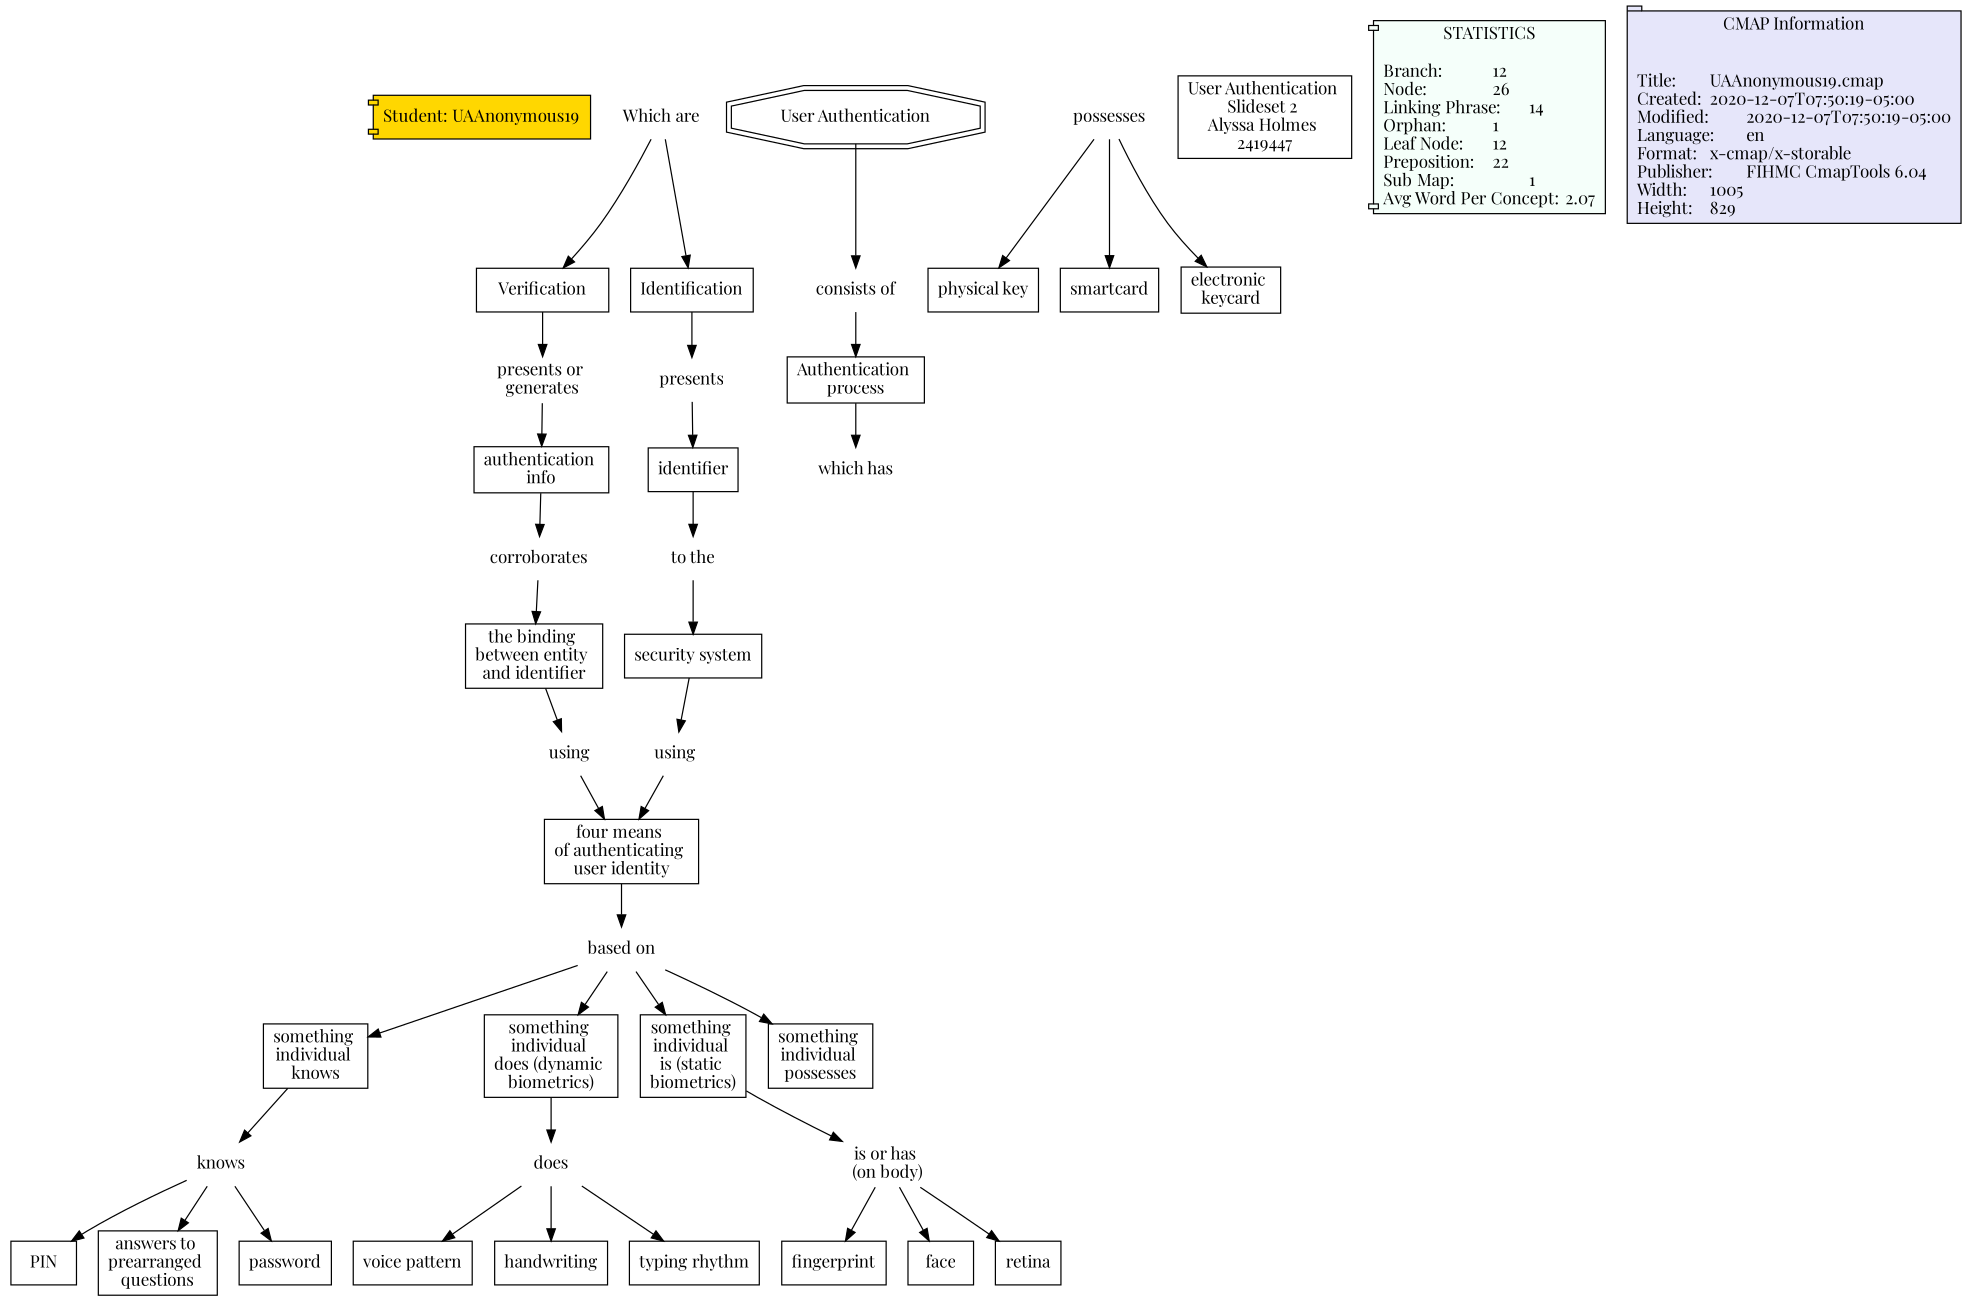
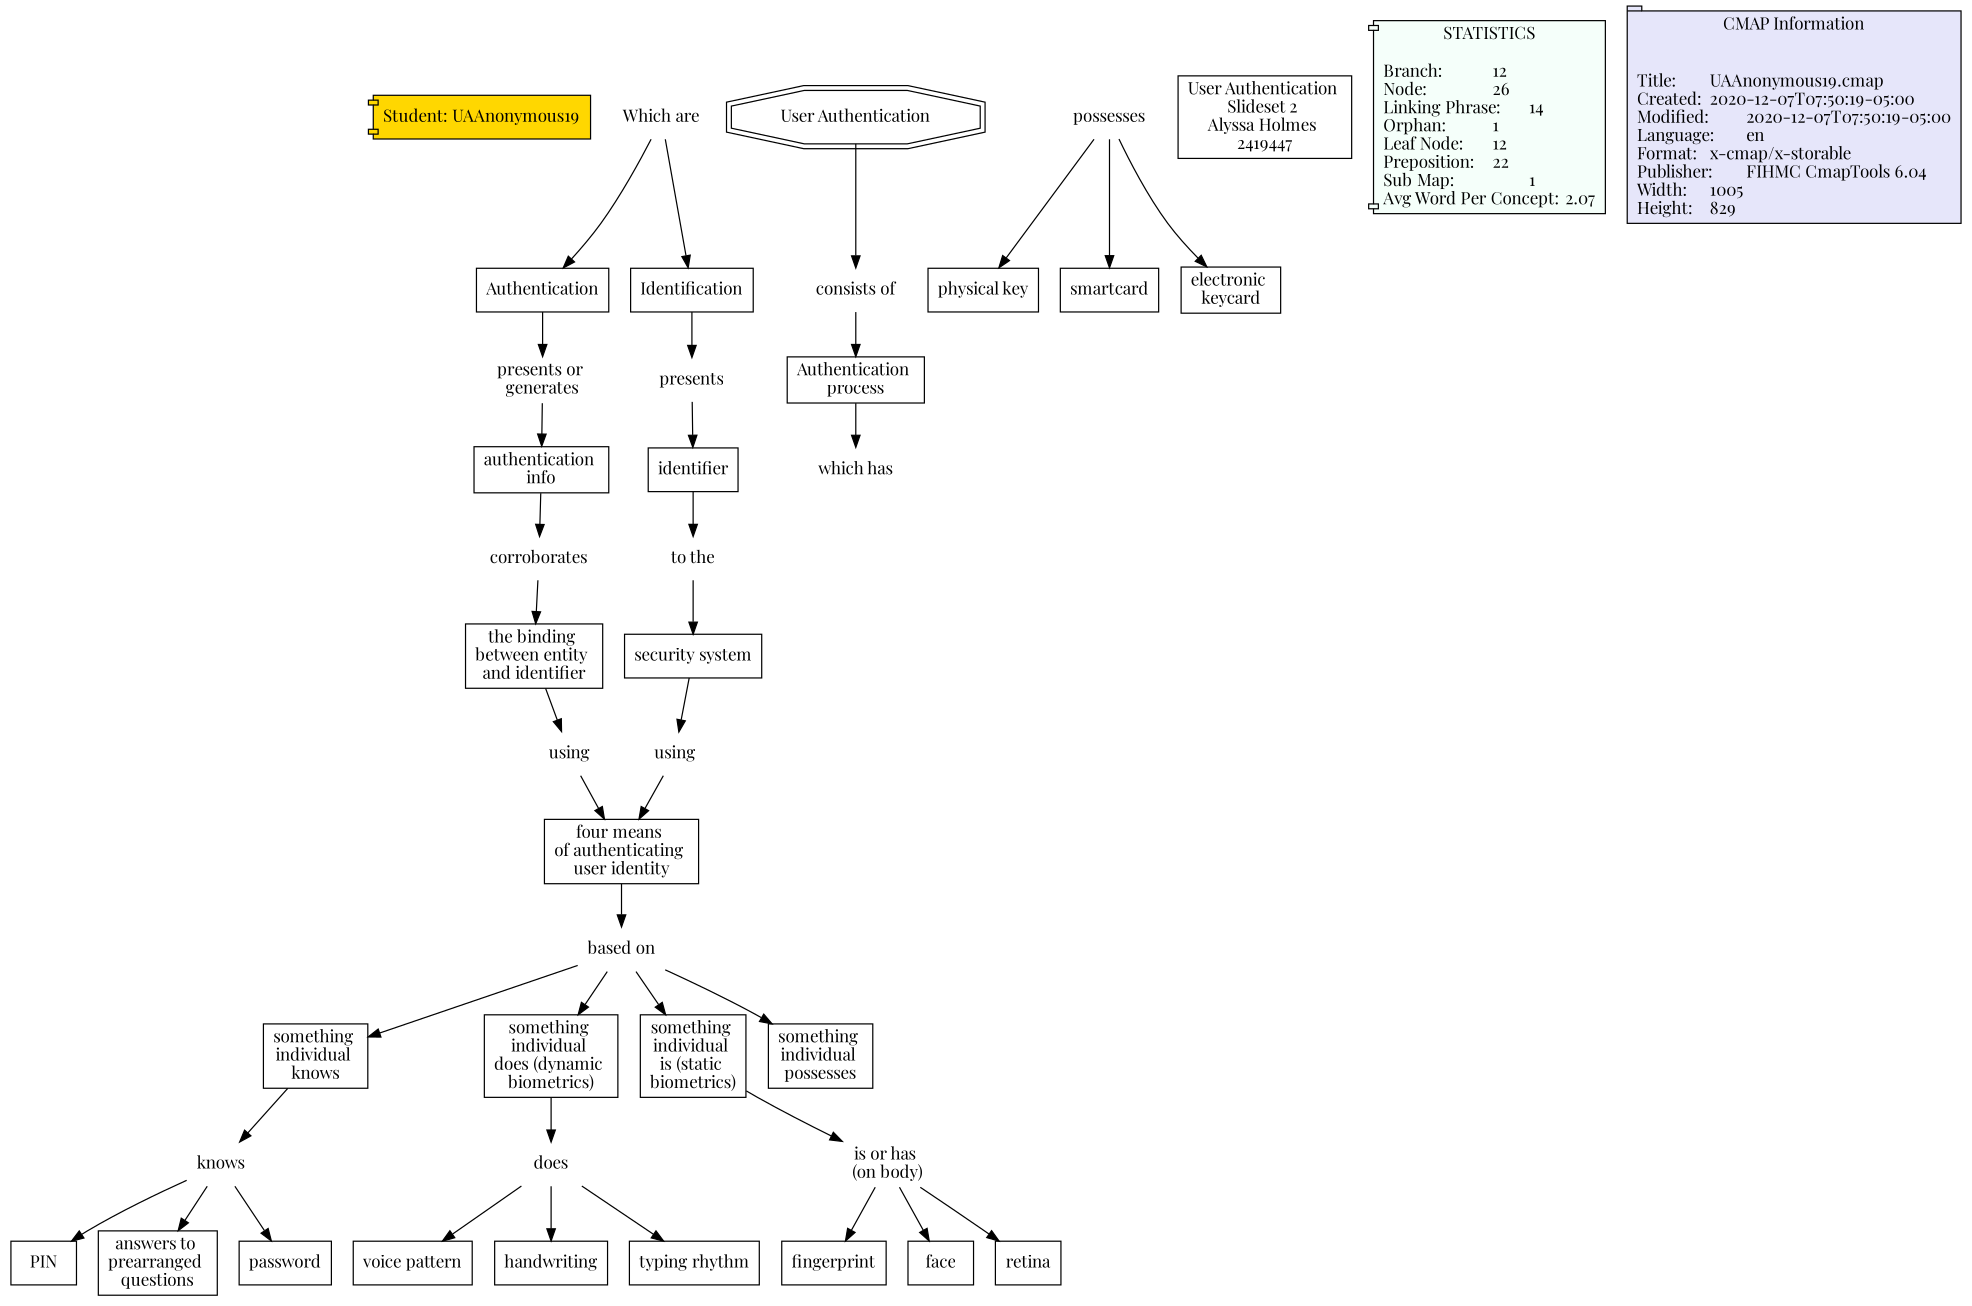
(543, 290) -> (543, 290)
